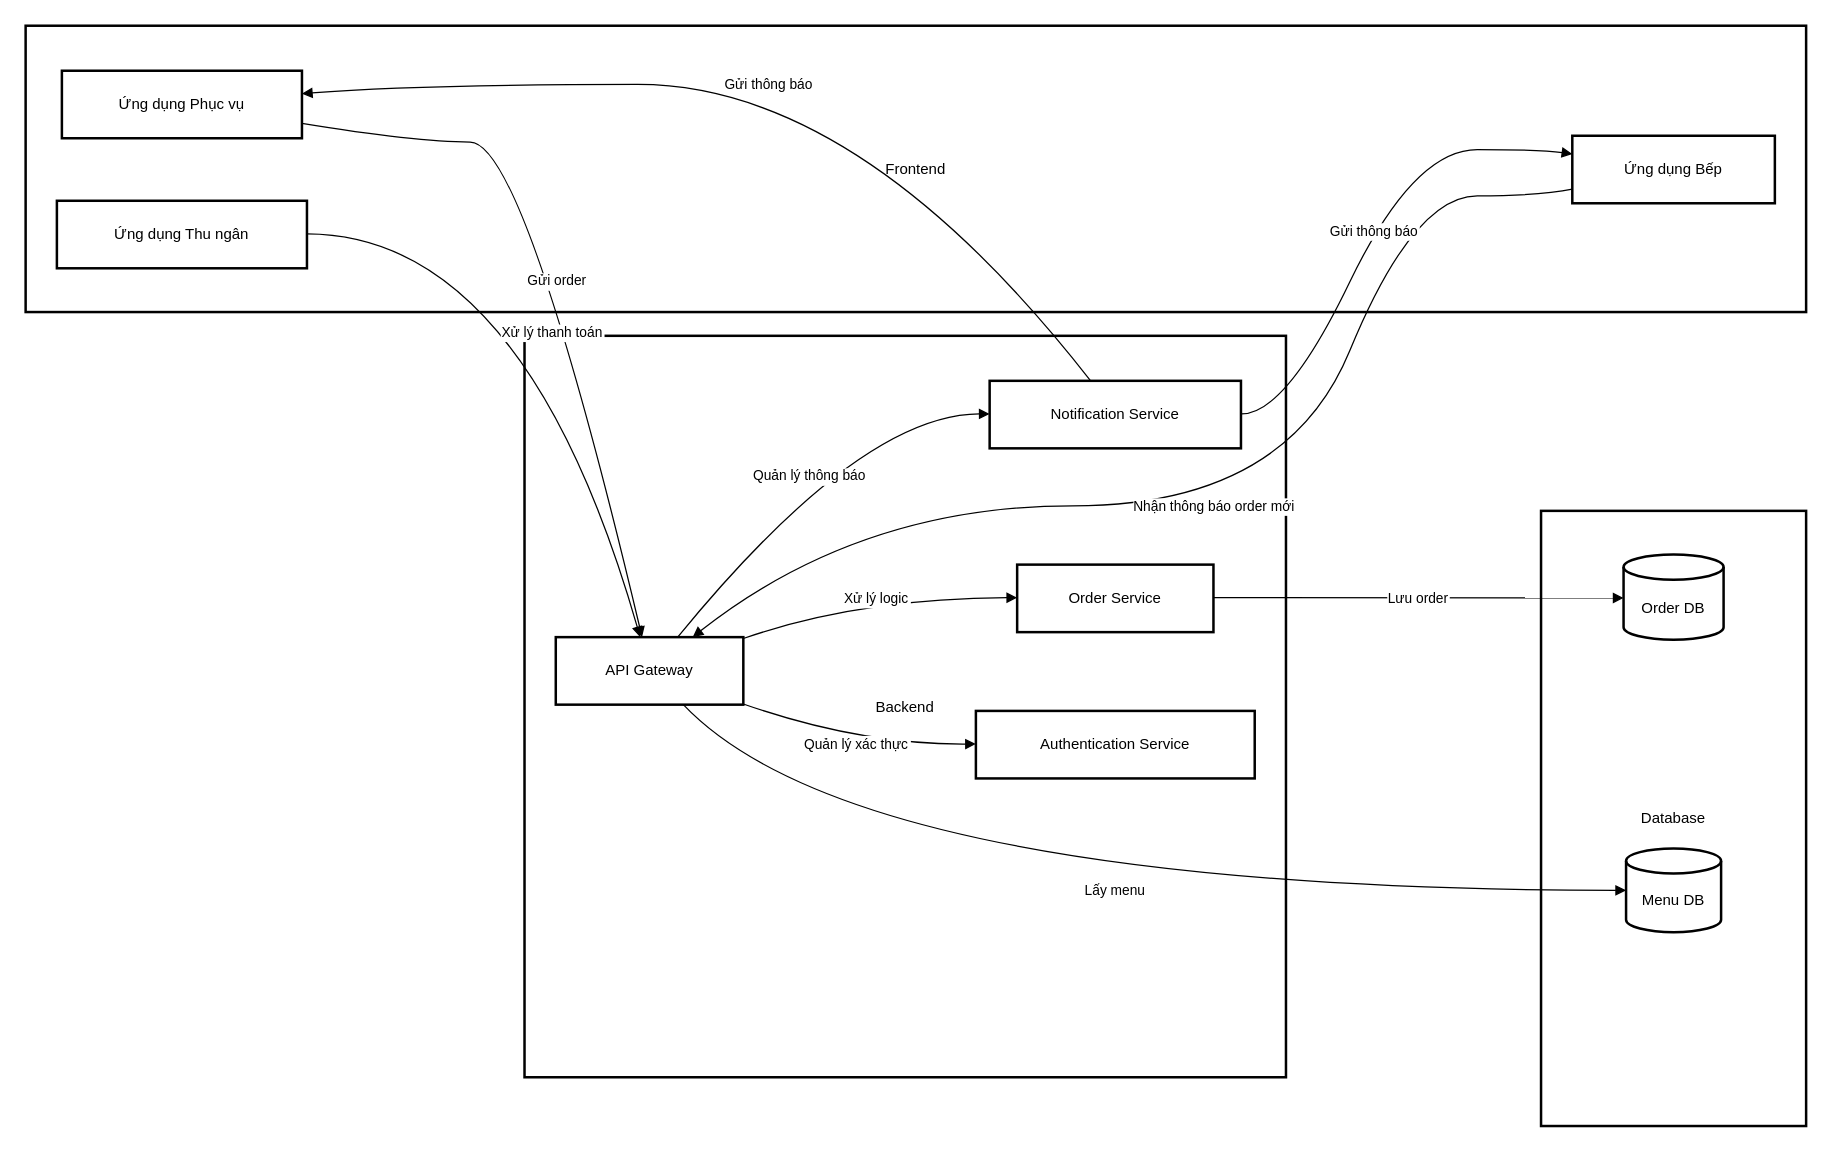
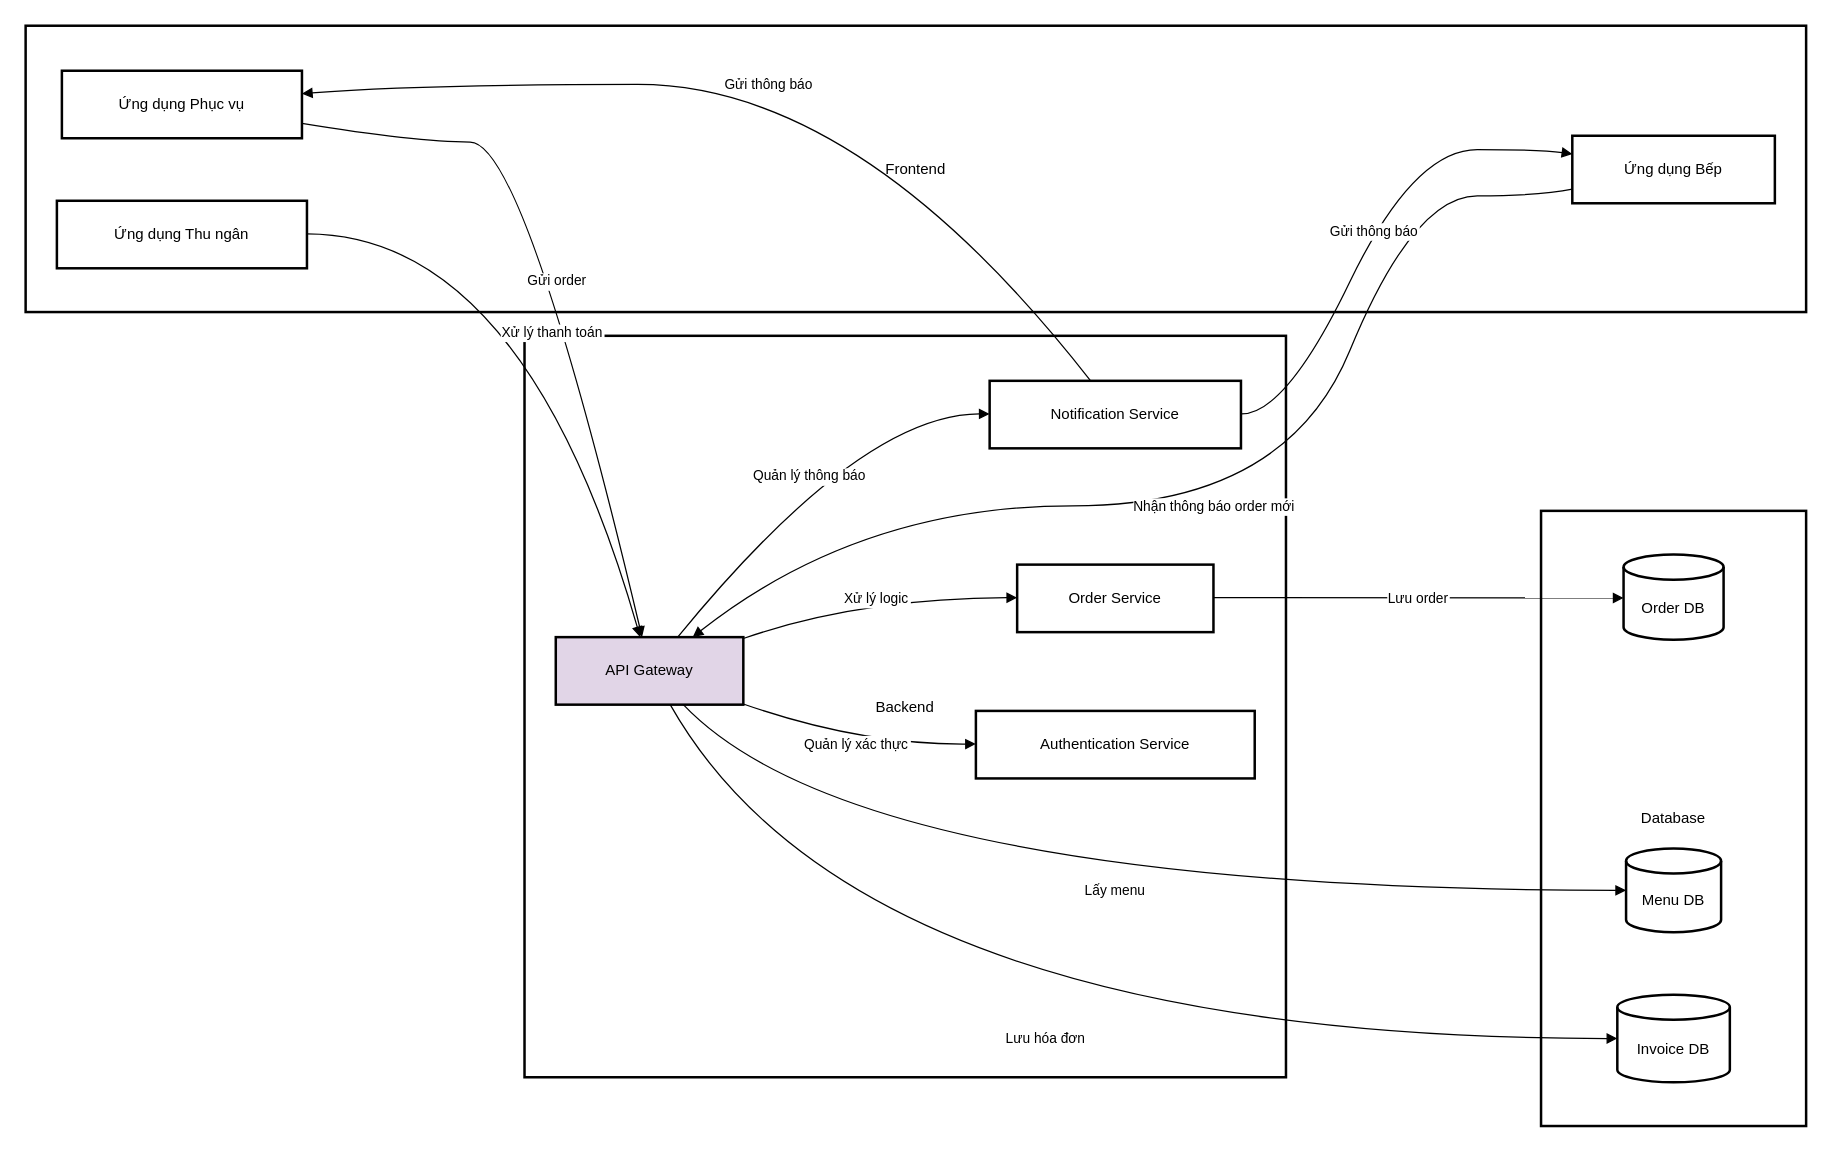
(649, 671) -> (649, 671)
none -> (1092, 983)
none -> (1673, 1038)
